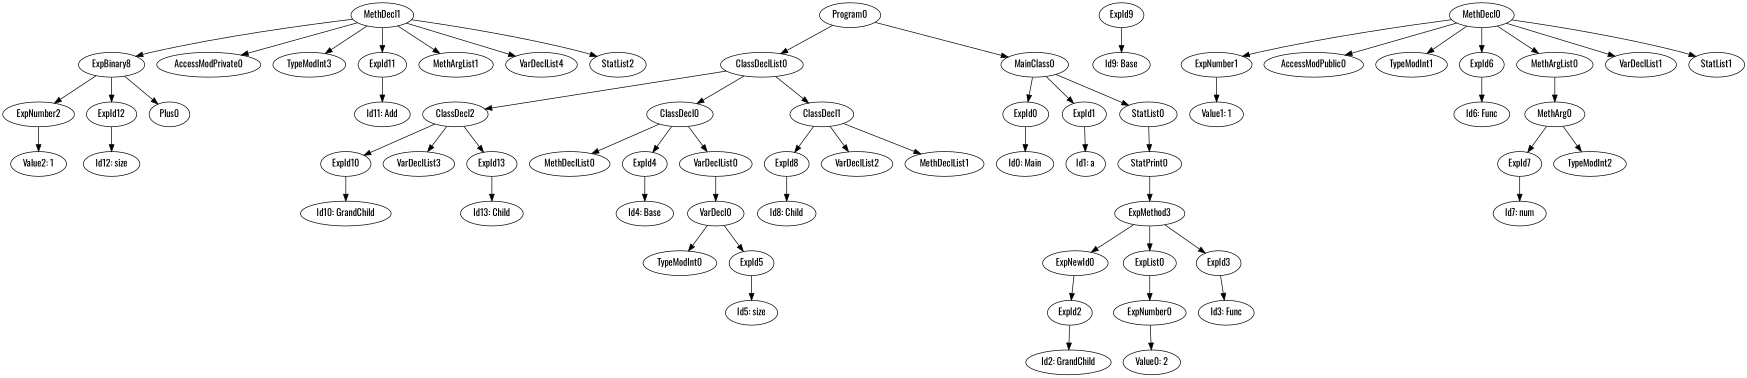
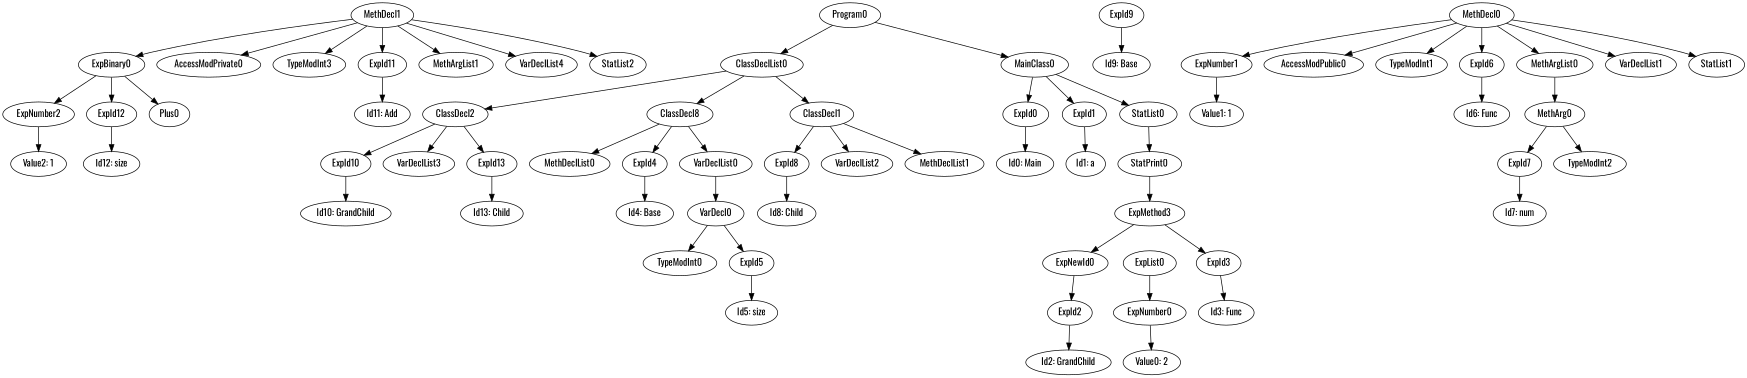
(112, 65) -> (112, 65)
(680, 114) -> (680, 114)
(1150, 235) -> none
